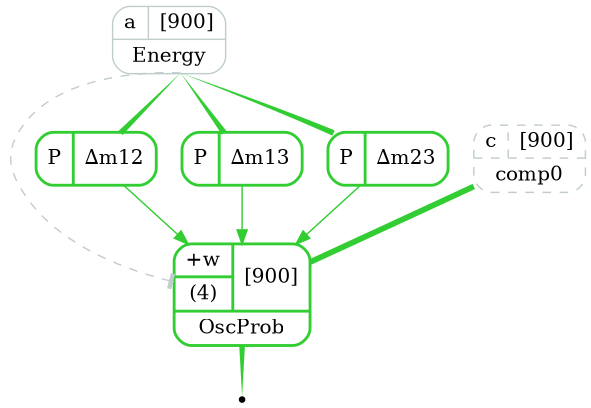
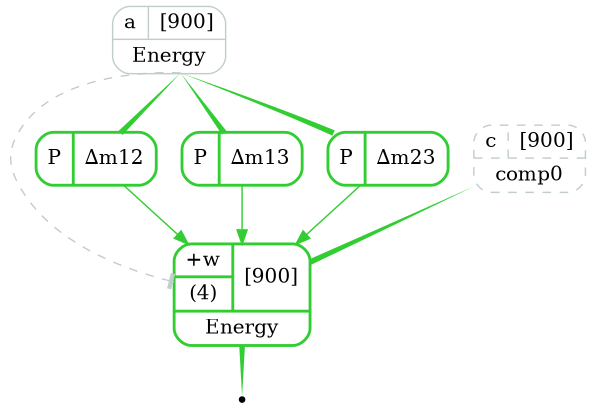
(392, 224) -> (392, 224)
(242, 328) -> (242, 328)
